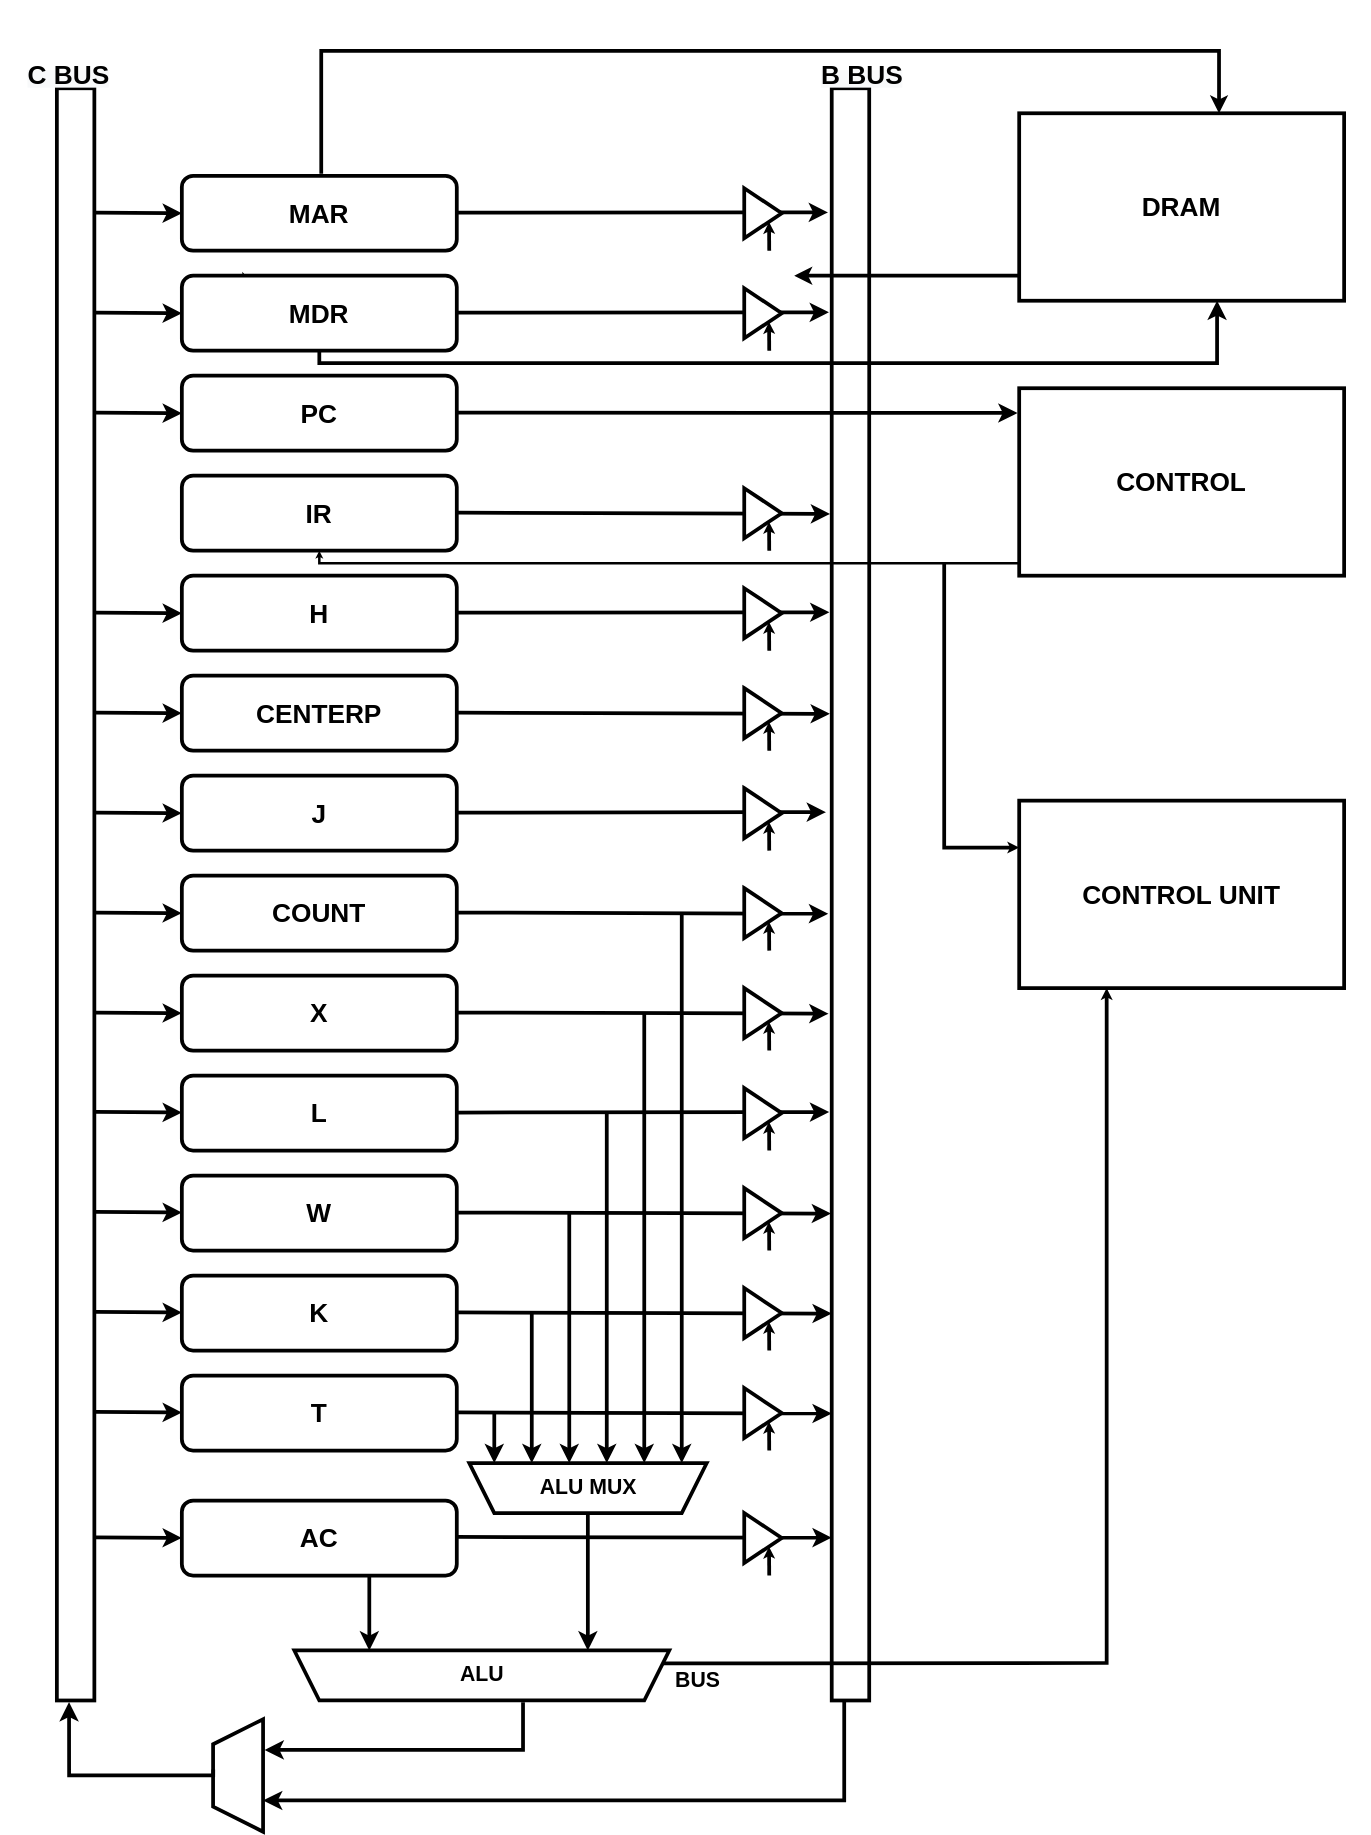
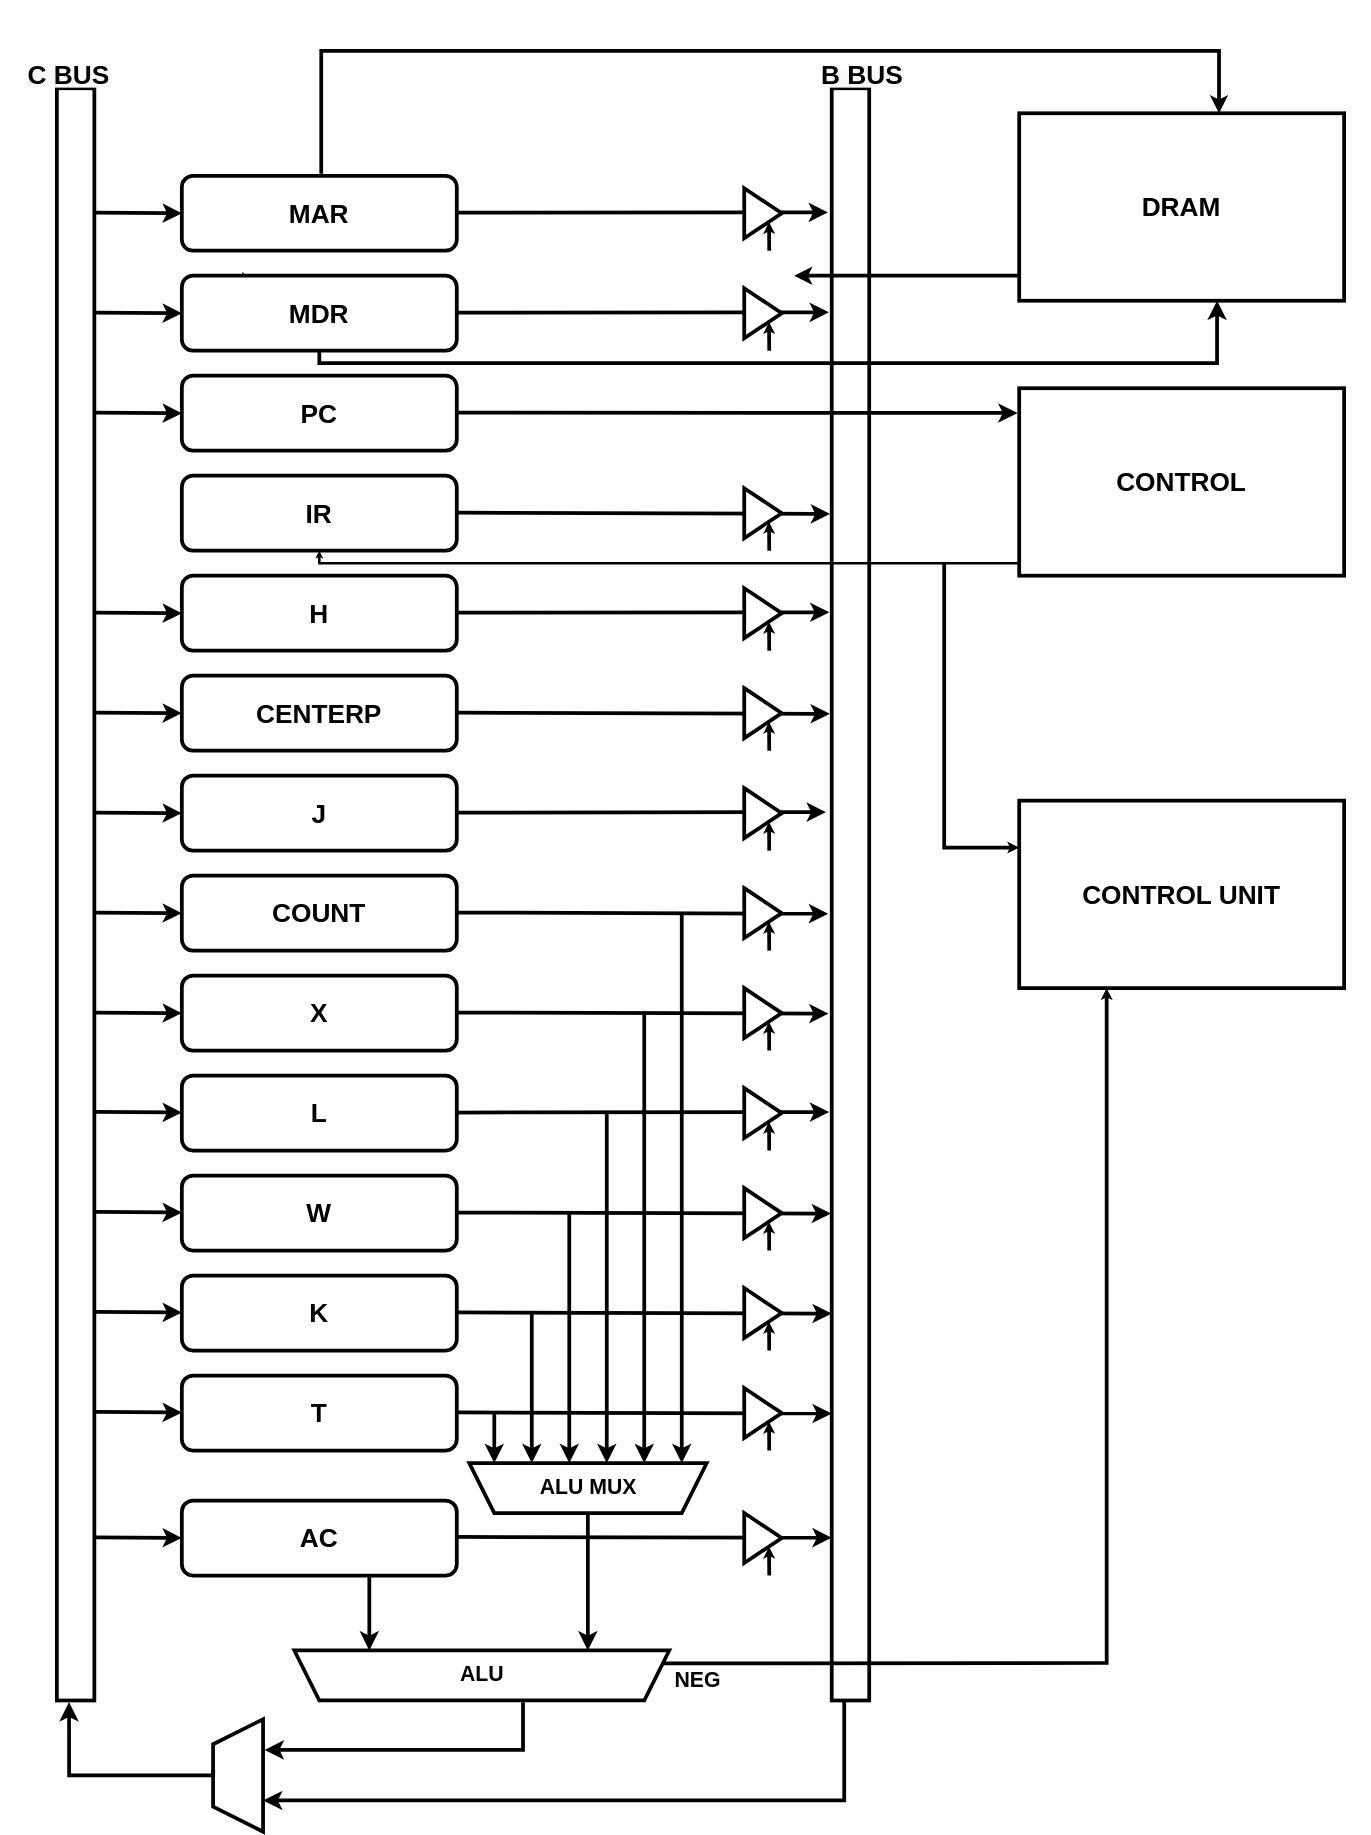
(701, 1682) -> (701, 1682)
